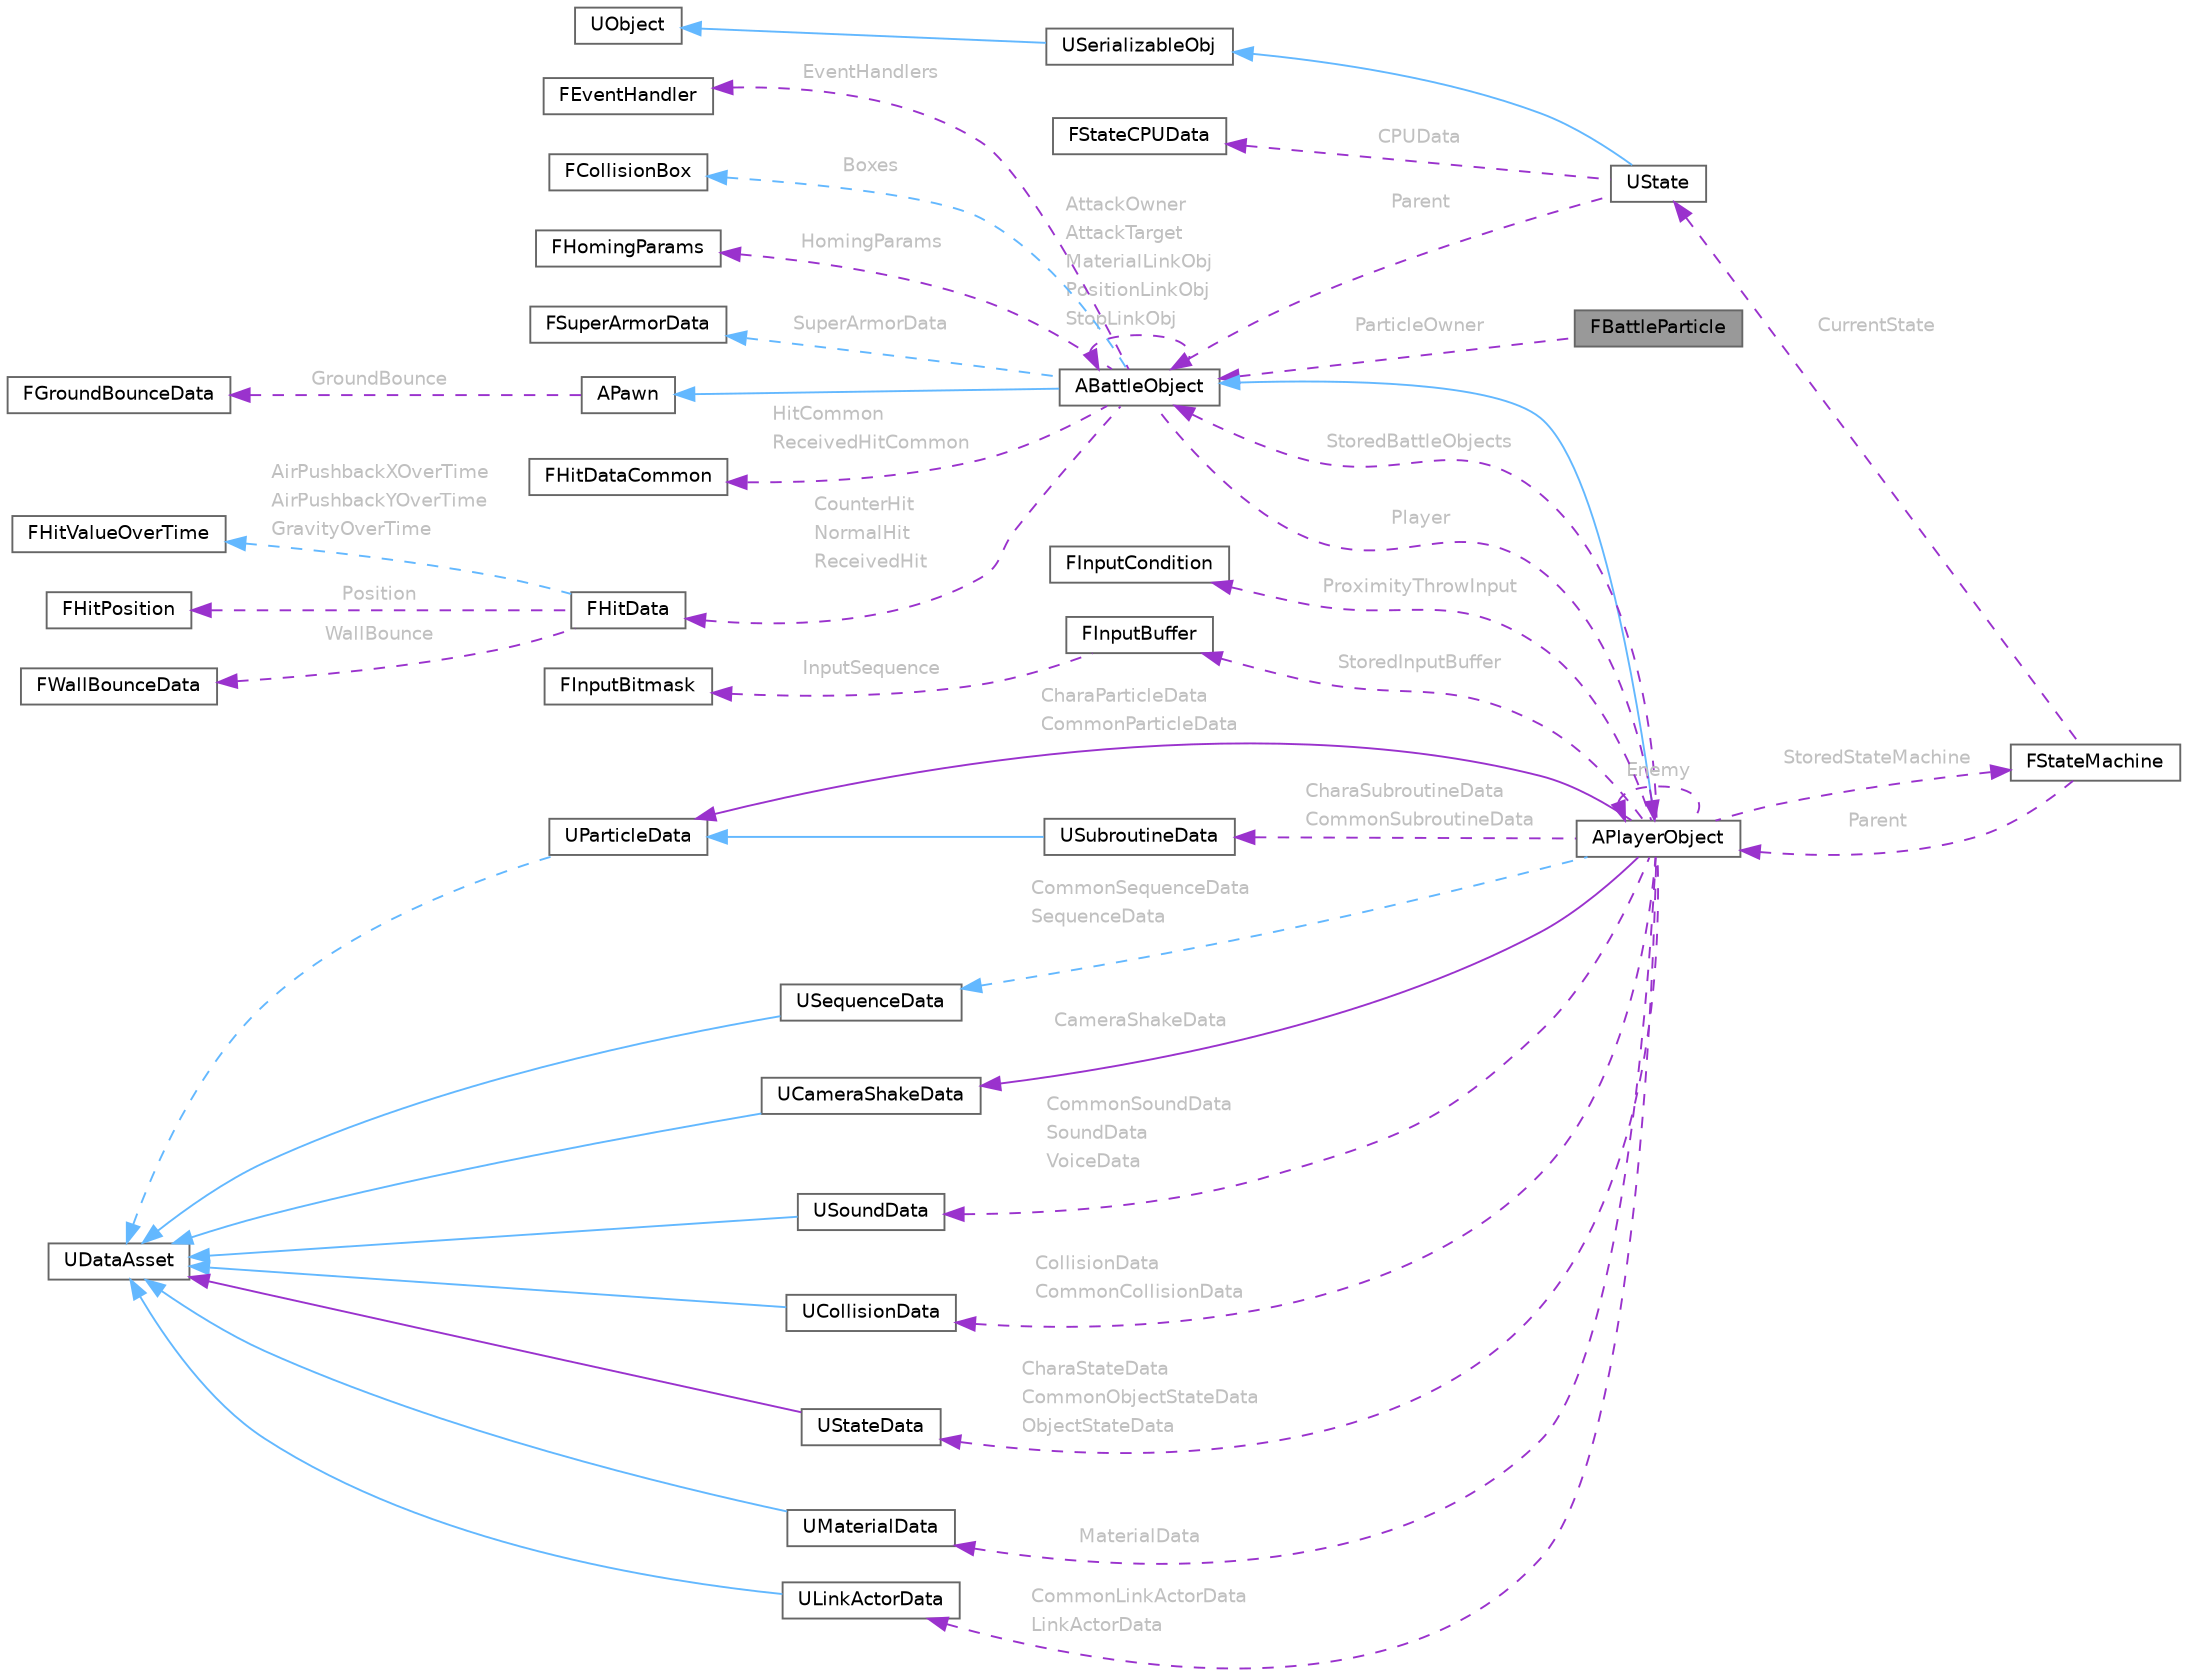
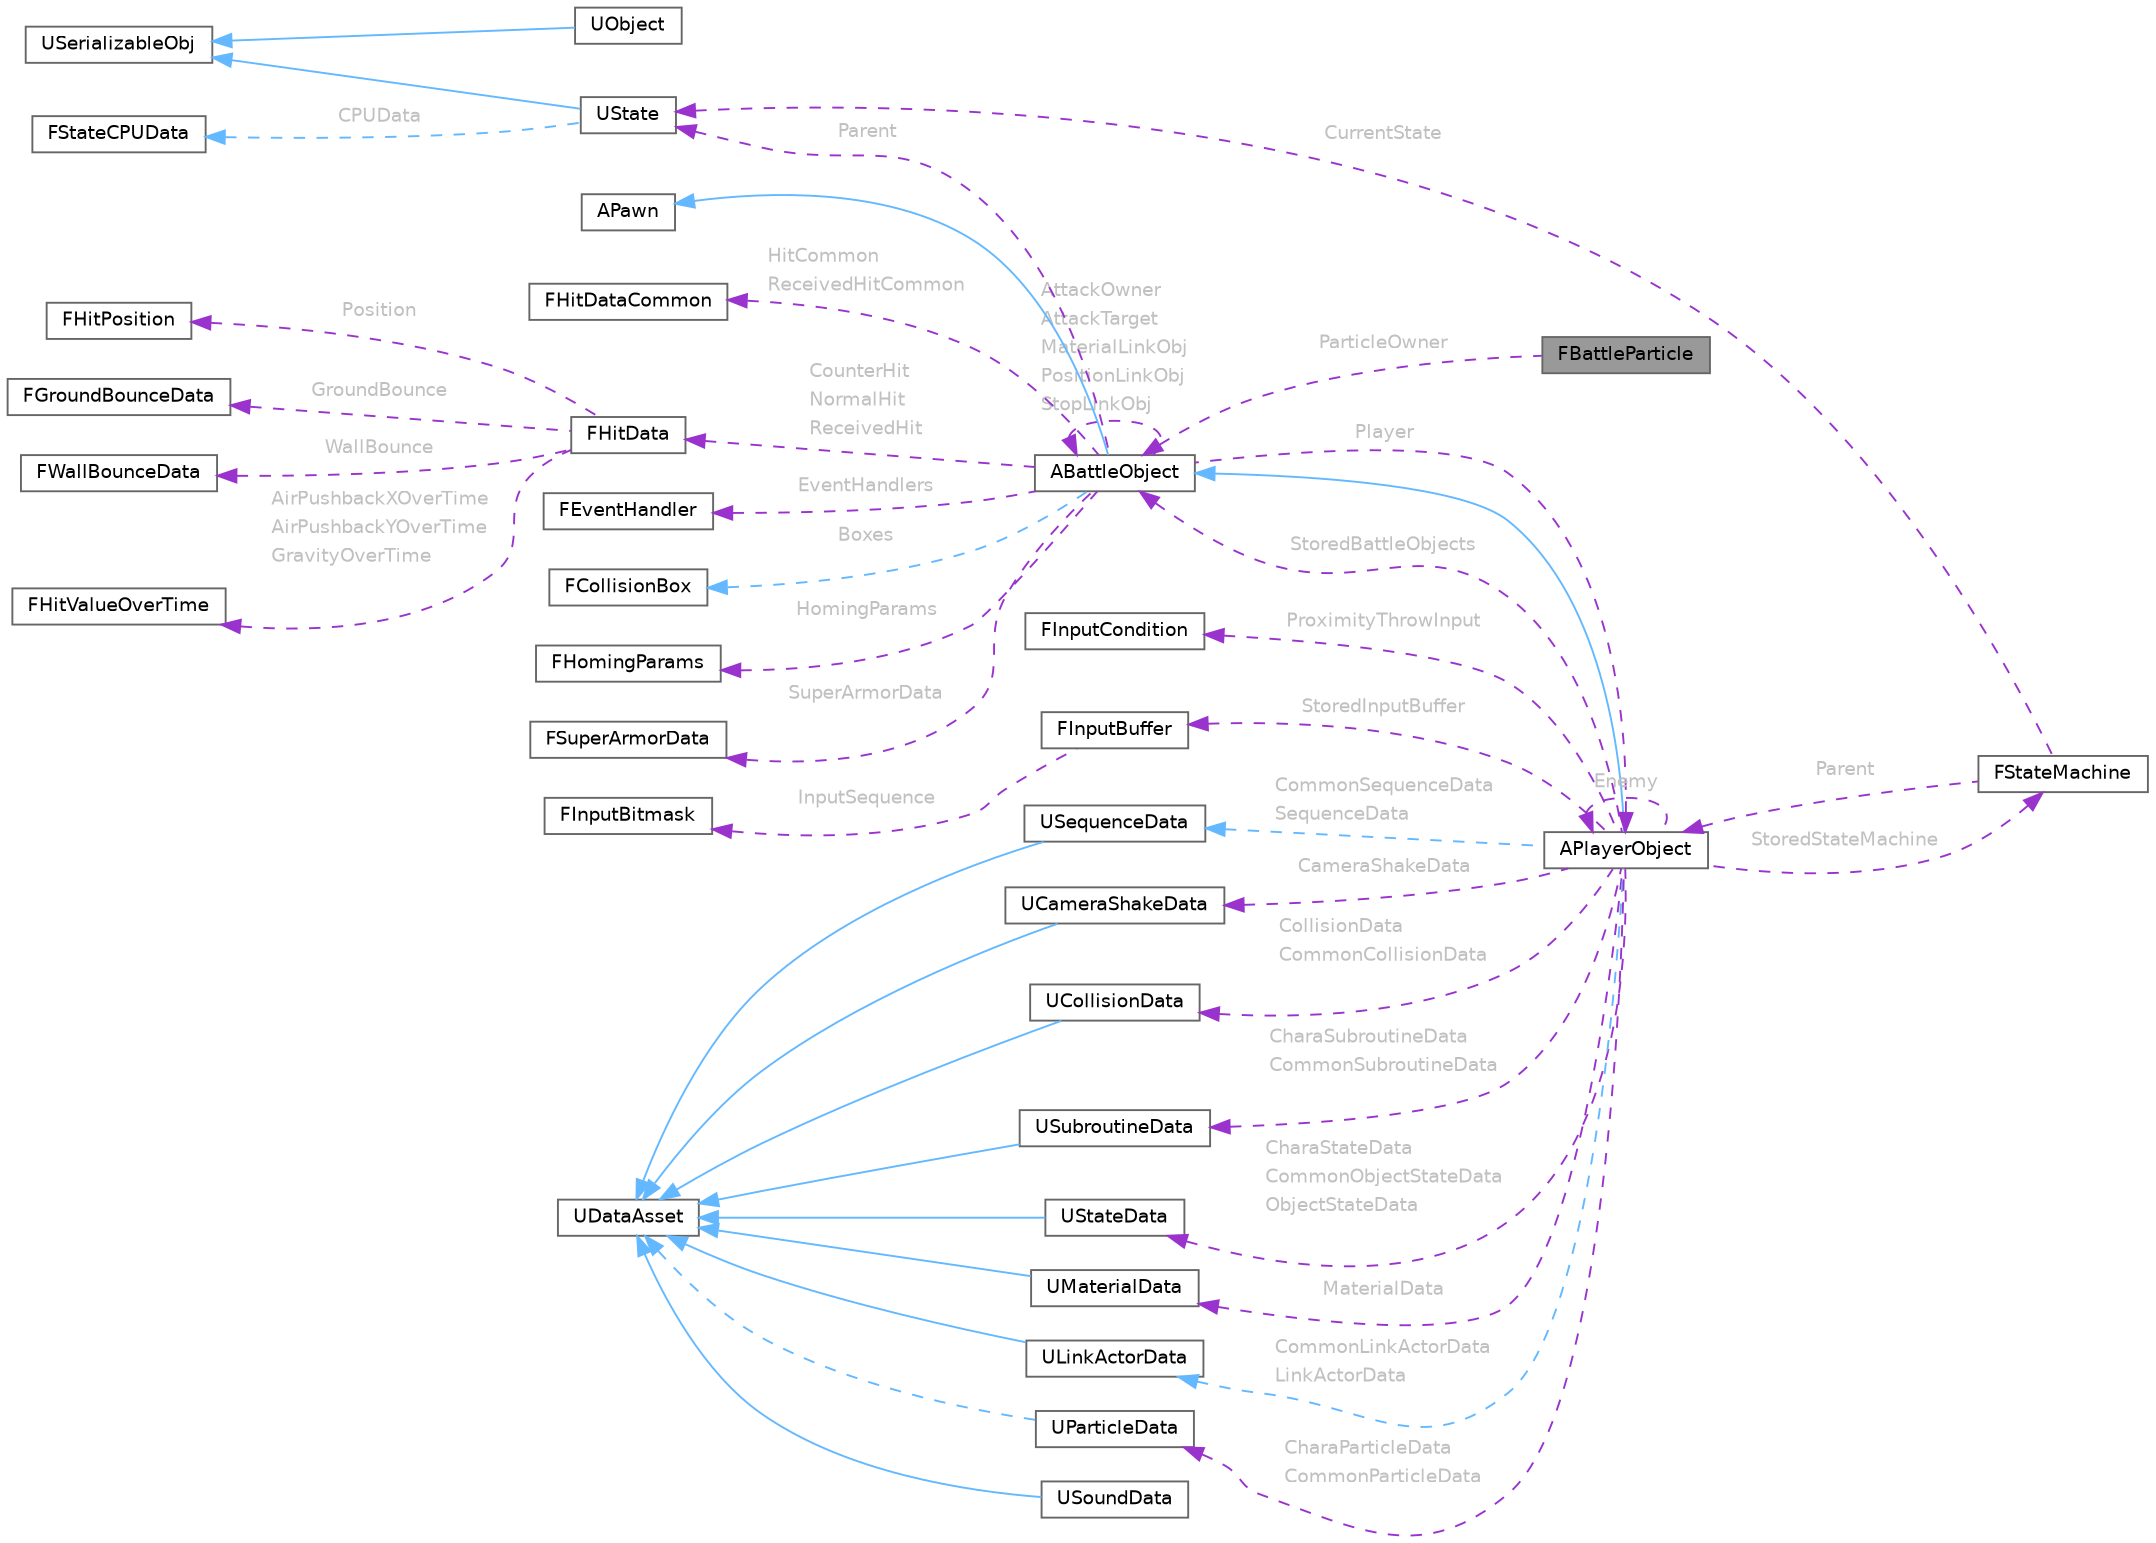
(873, 36) -> (403, 34)
(1428, 163) -> (403, 137)
(1394, 264) -> (977, 197)
(903, 357) -> (979, 701)
(415, 395) -> (411, 419)
(409, 562) -> (447, 600)
(1177, 745) -> (1572, 1356)
(885, 837) -> (869, 1171)
(1337, 1014) -> (1407, 895)
(1369, 1145) -> none
(505, 1347) -> (882, 1218)
(1563, 1519) -> (1560, 1297)
